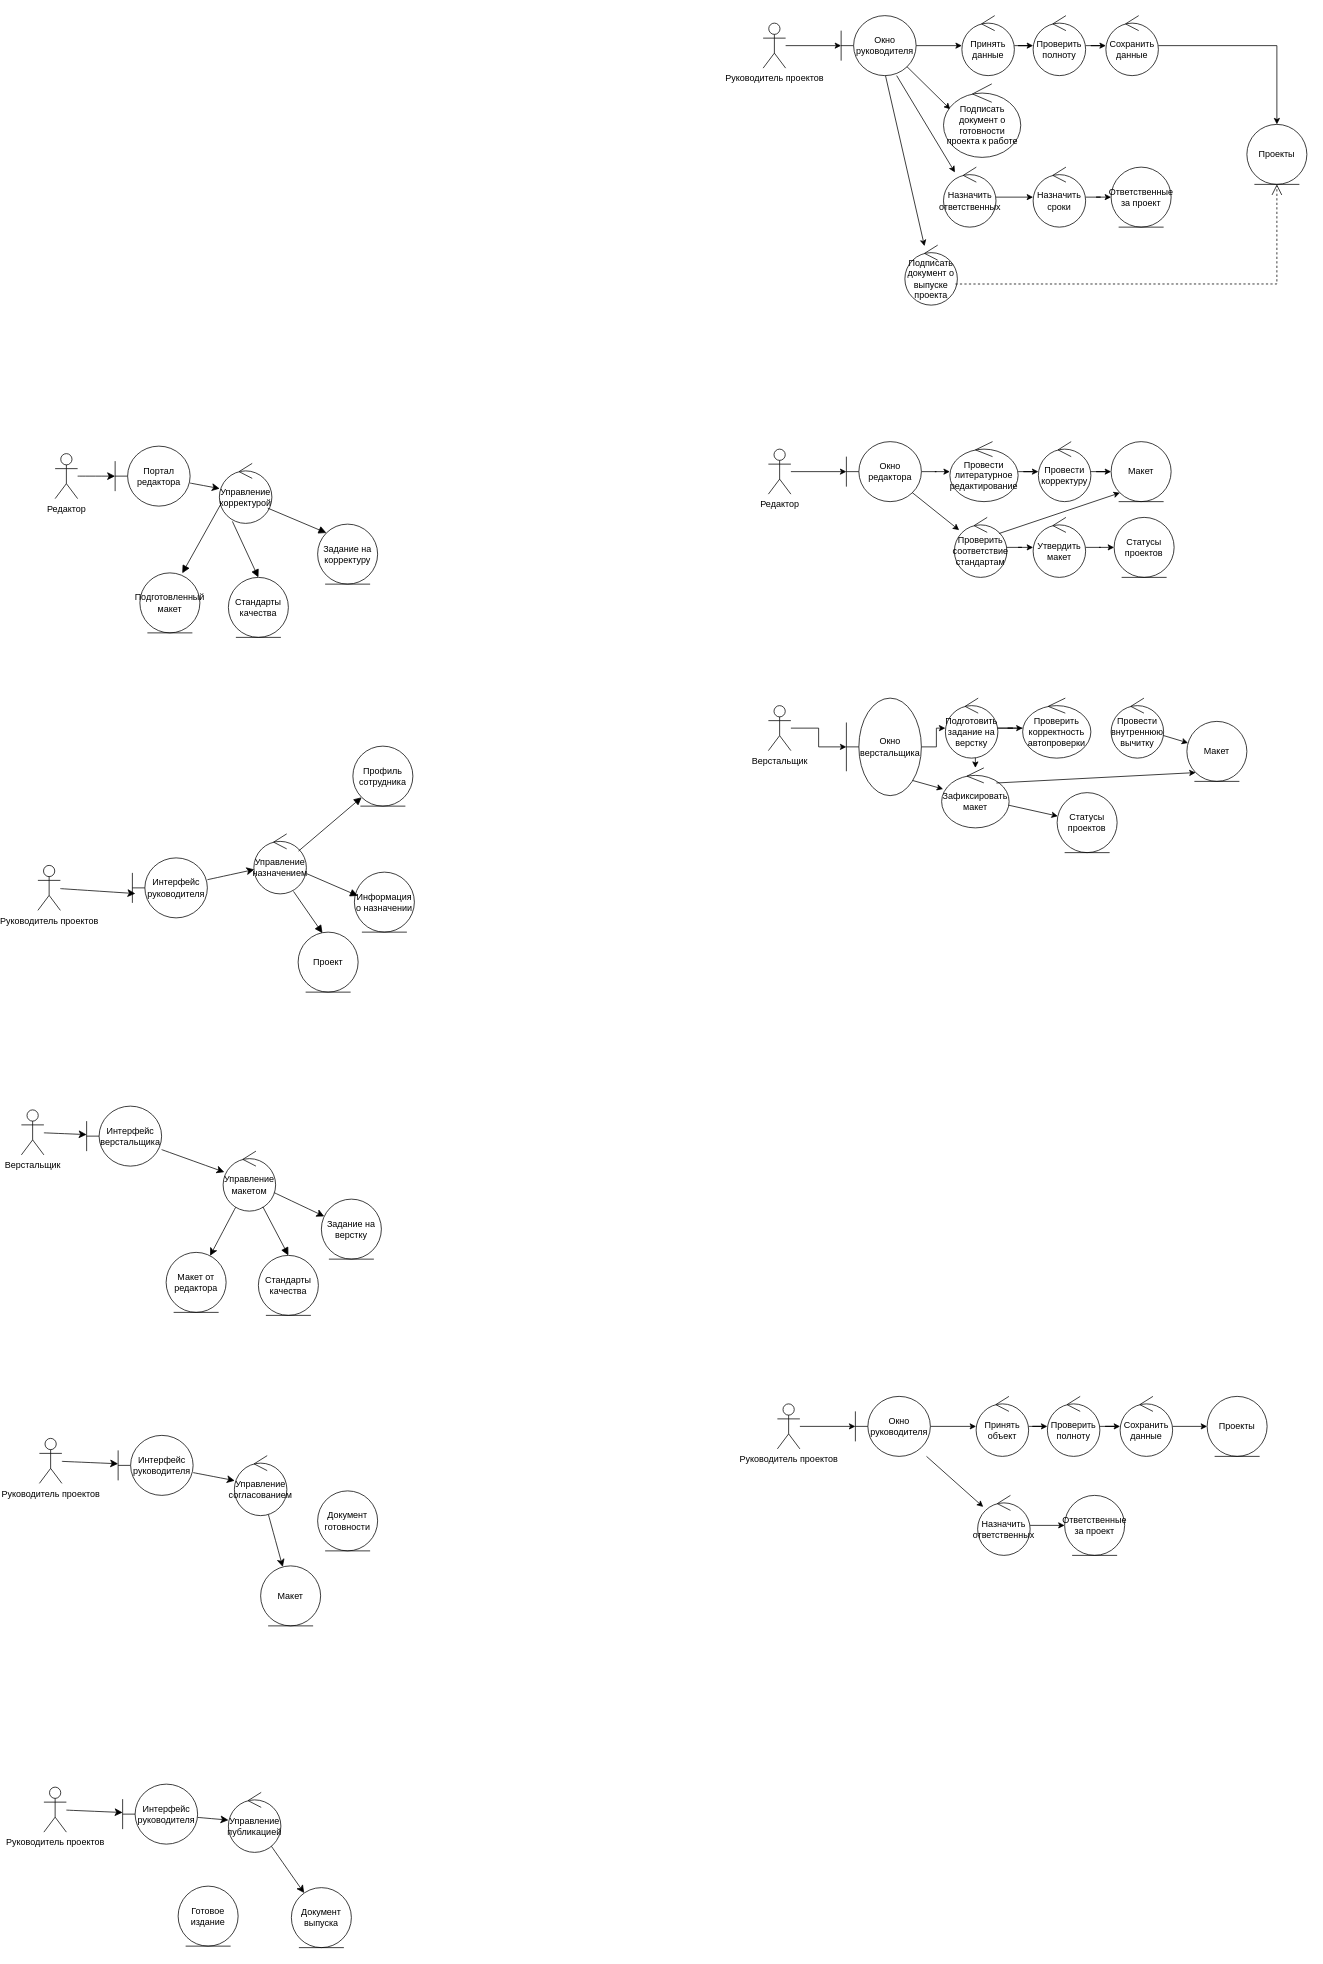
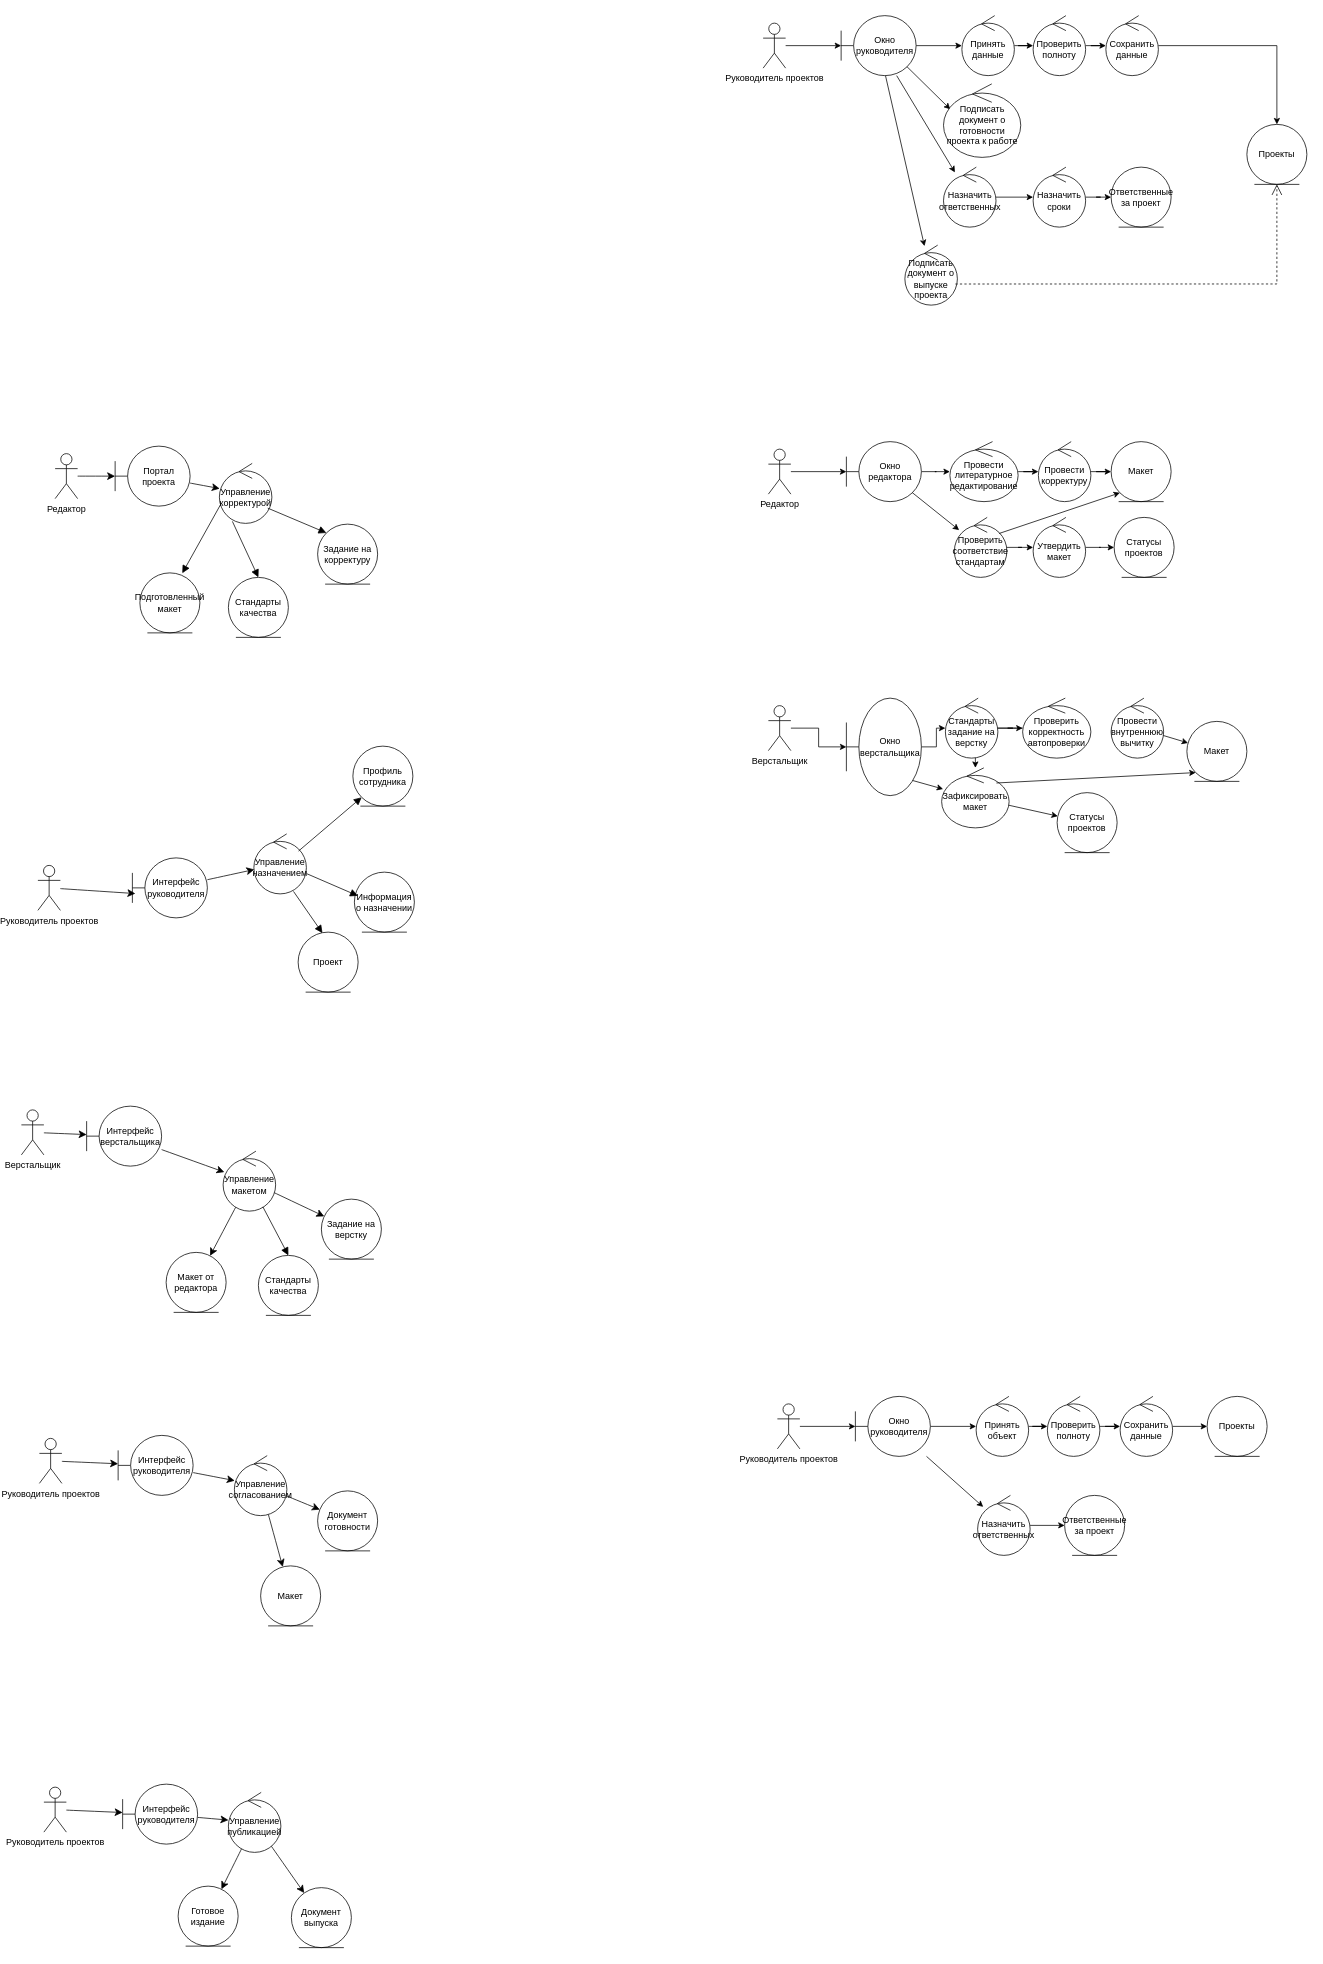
(159, 476) -> (159, 476)
(972, 732) -> (972, 732)
none -> (302, 1502)
none -> (233, 1866)
